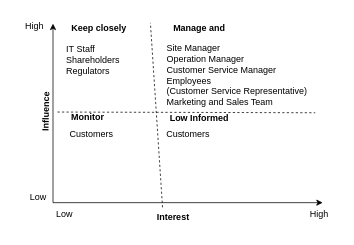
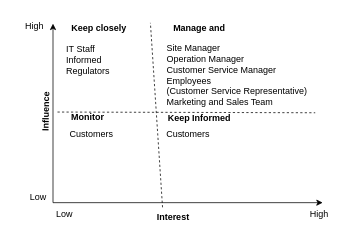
(95, 60) -> (90, 60)
(200, 119) -> (200, 119)
